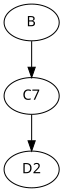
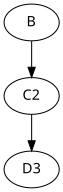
(32, 96) -> (32, 96)
(32, 169) -> (32, 169)
